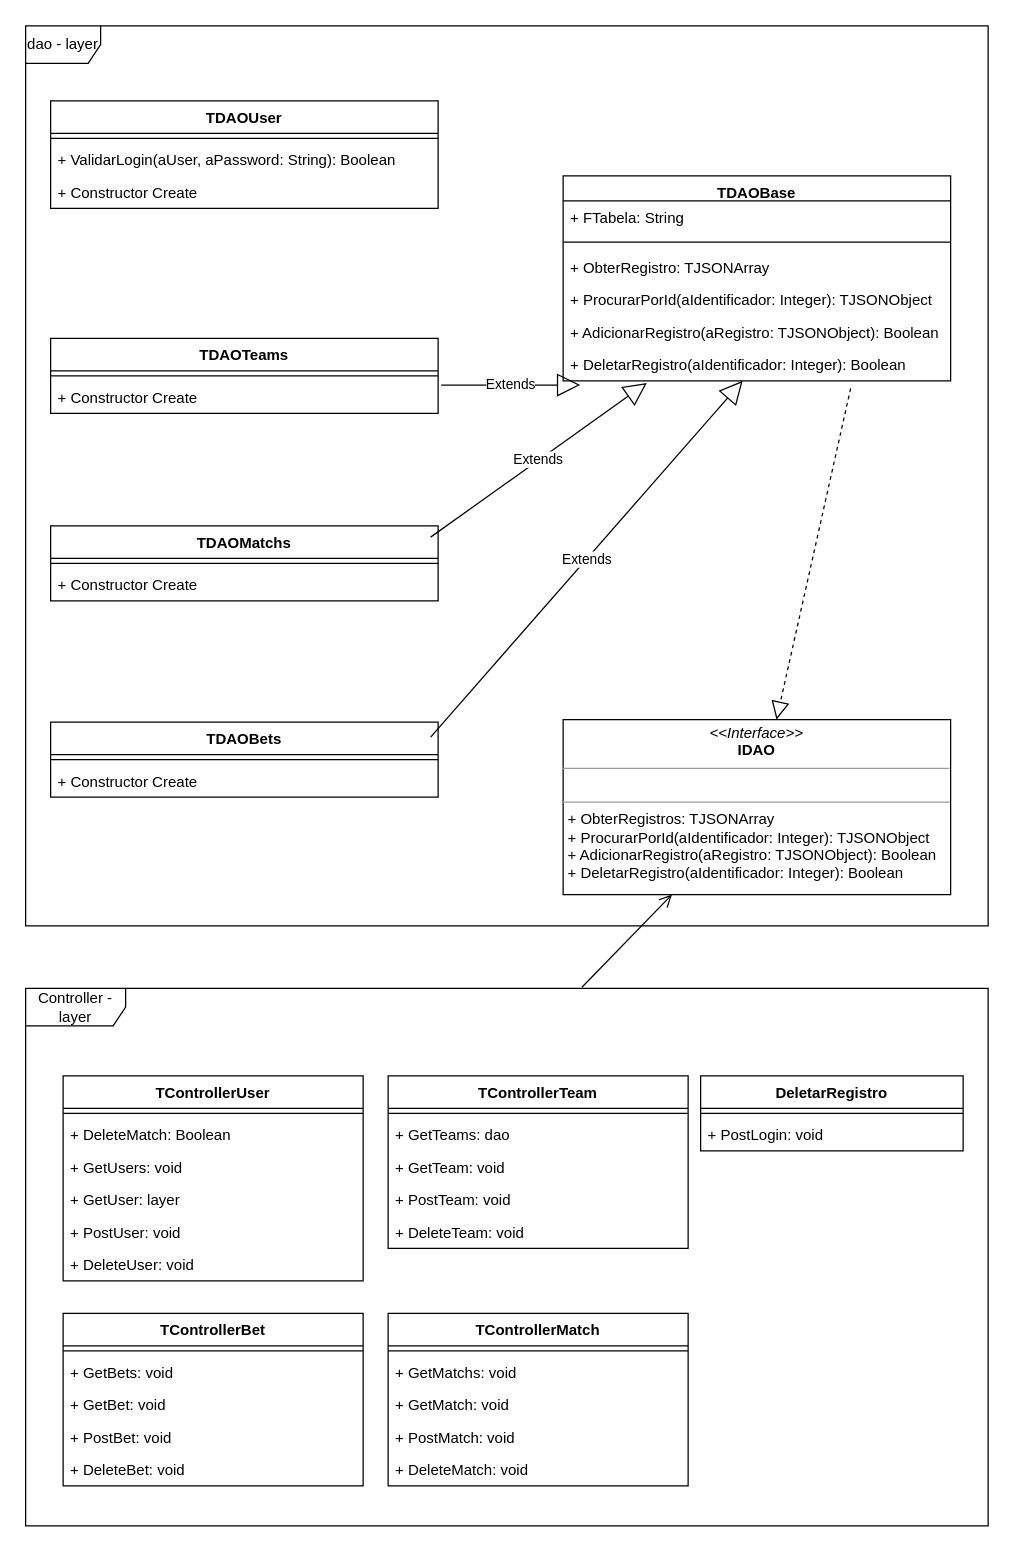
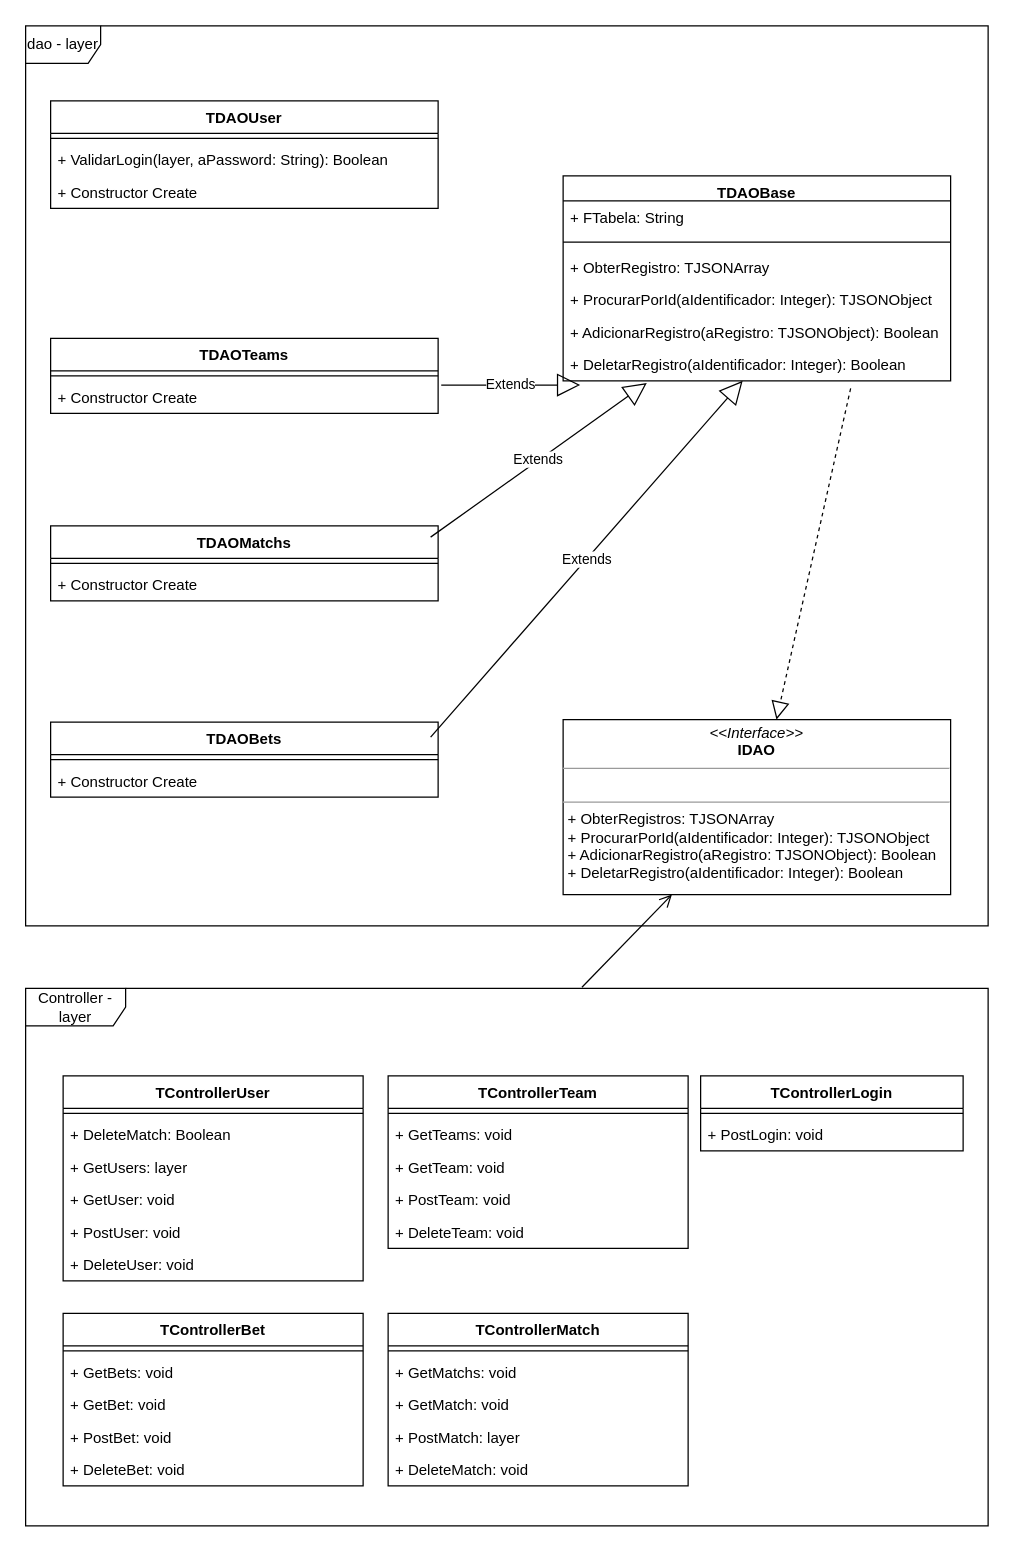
(240, 160) -> (238, 160)
(831, 1093) -> (831, 1093)
(452, 1135) -> (454, 1135)
(129, 1168) -> (134, 1168)
(129, 1200) -> (125, 1200)
(459, 1438) -> (463, 1438)
